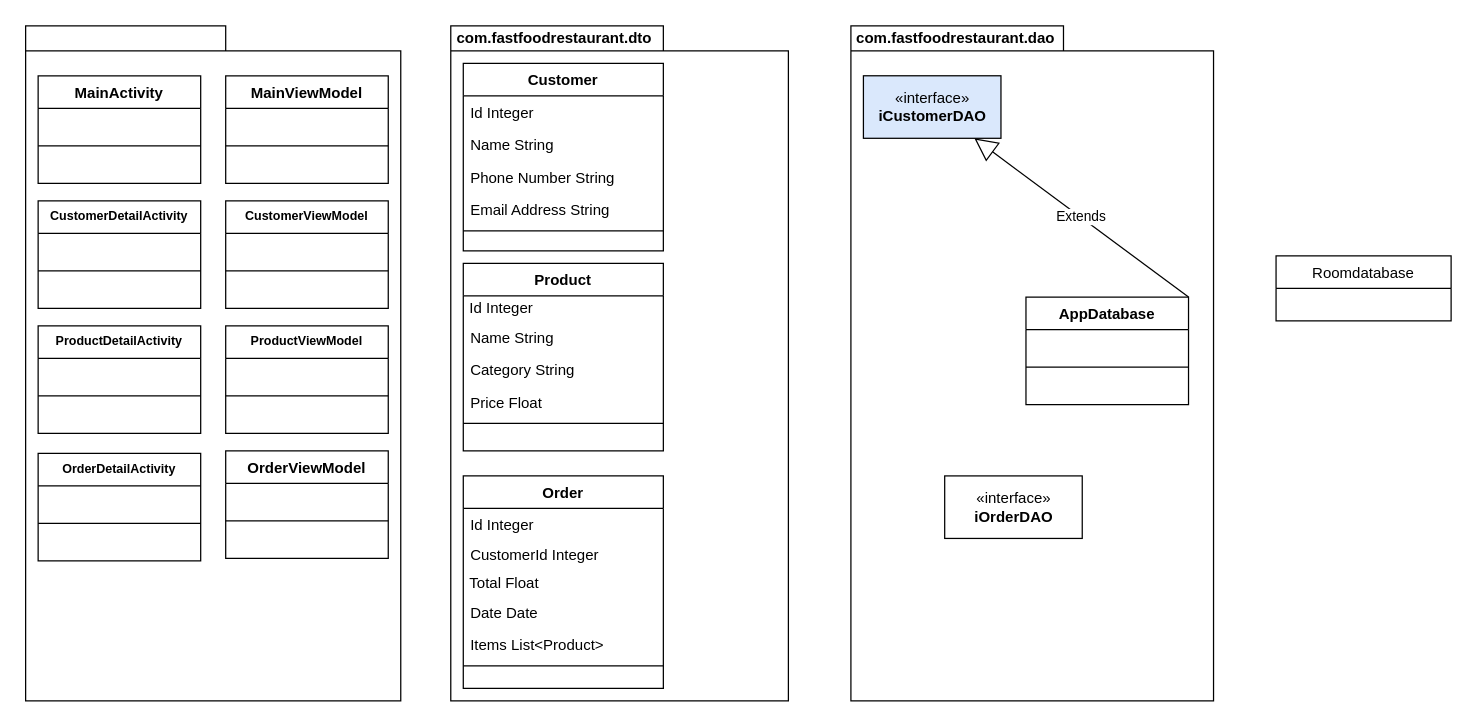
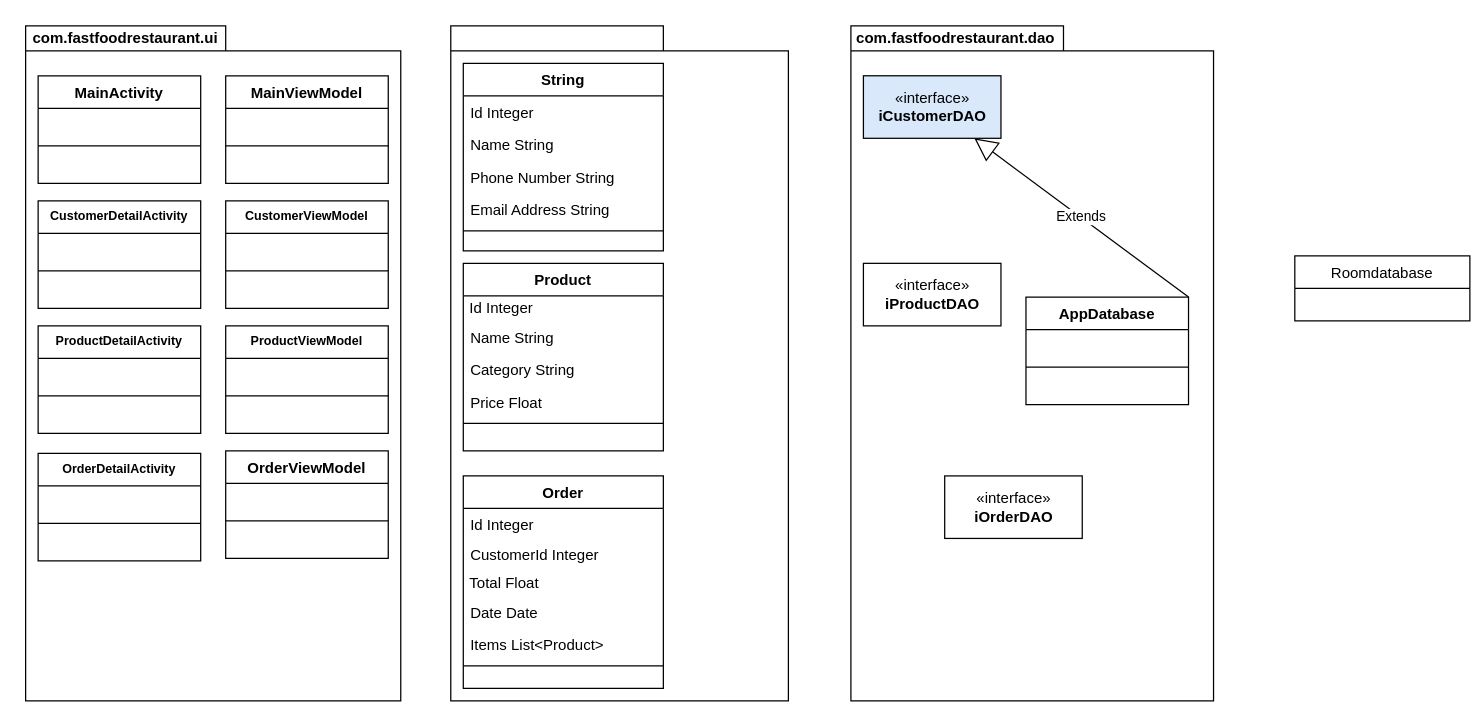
none -> (126, 38)
(554, 38) -> none
(563, 80) -> (563, 80)
(1363, 288) -> (1382, 288)
none -> (932, 294)
